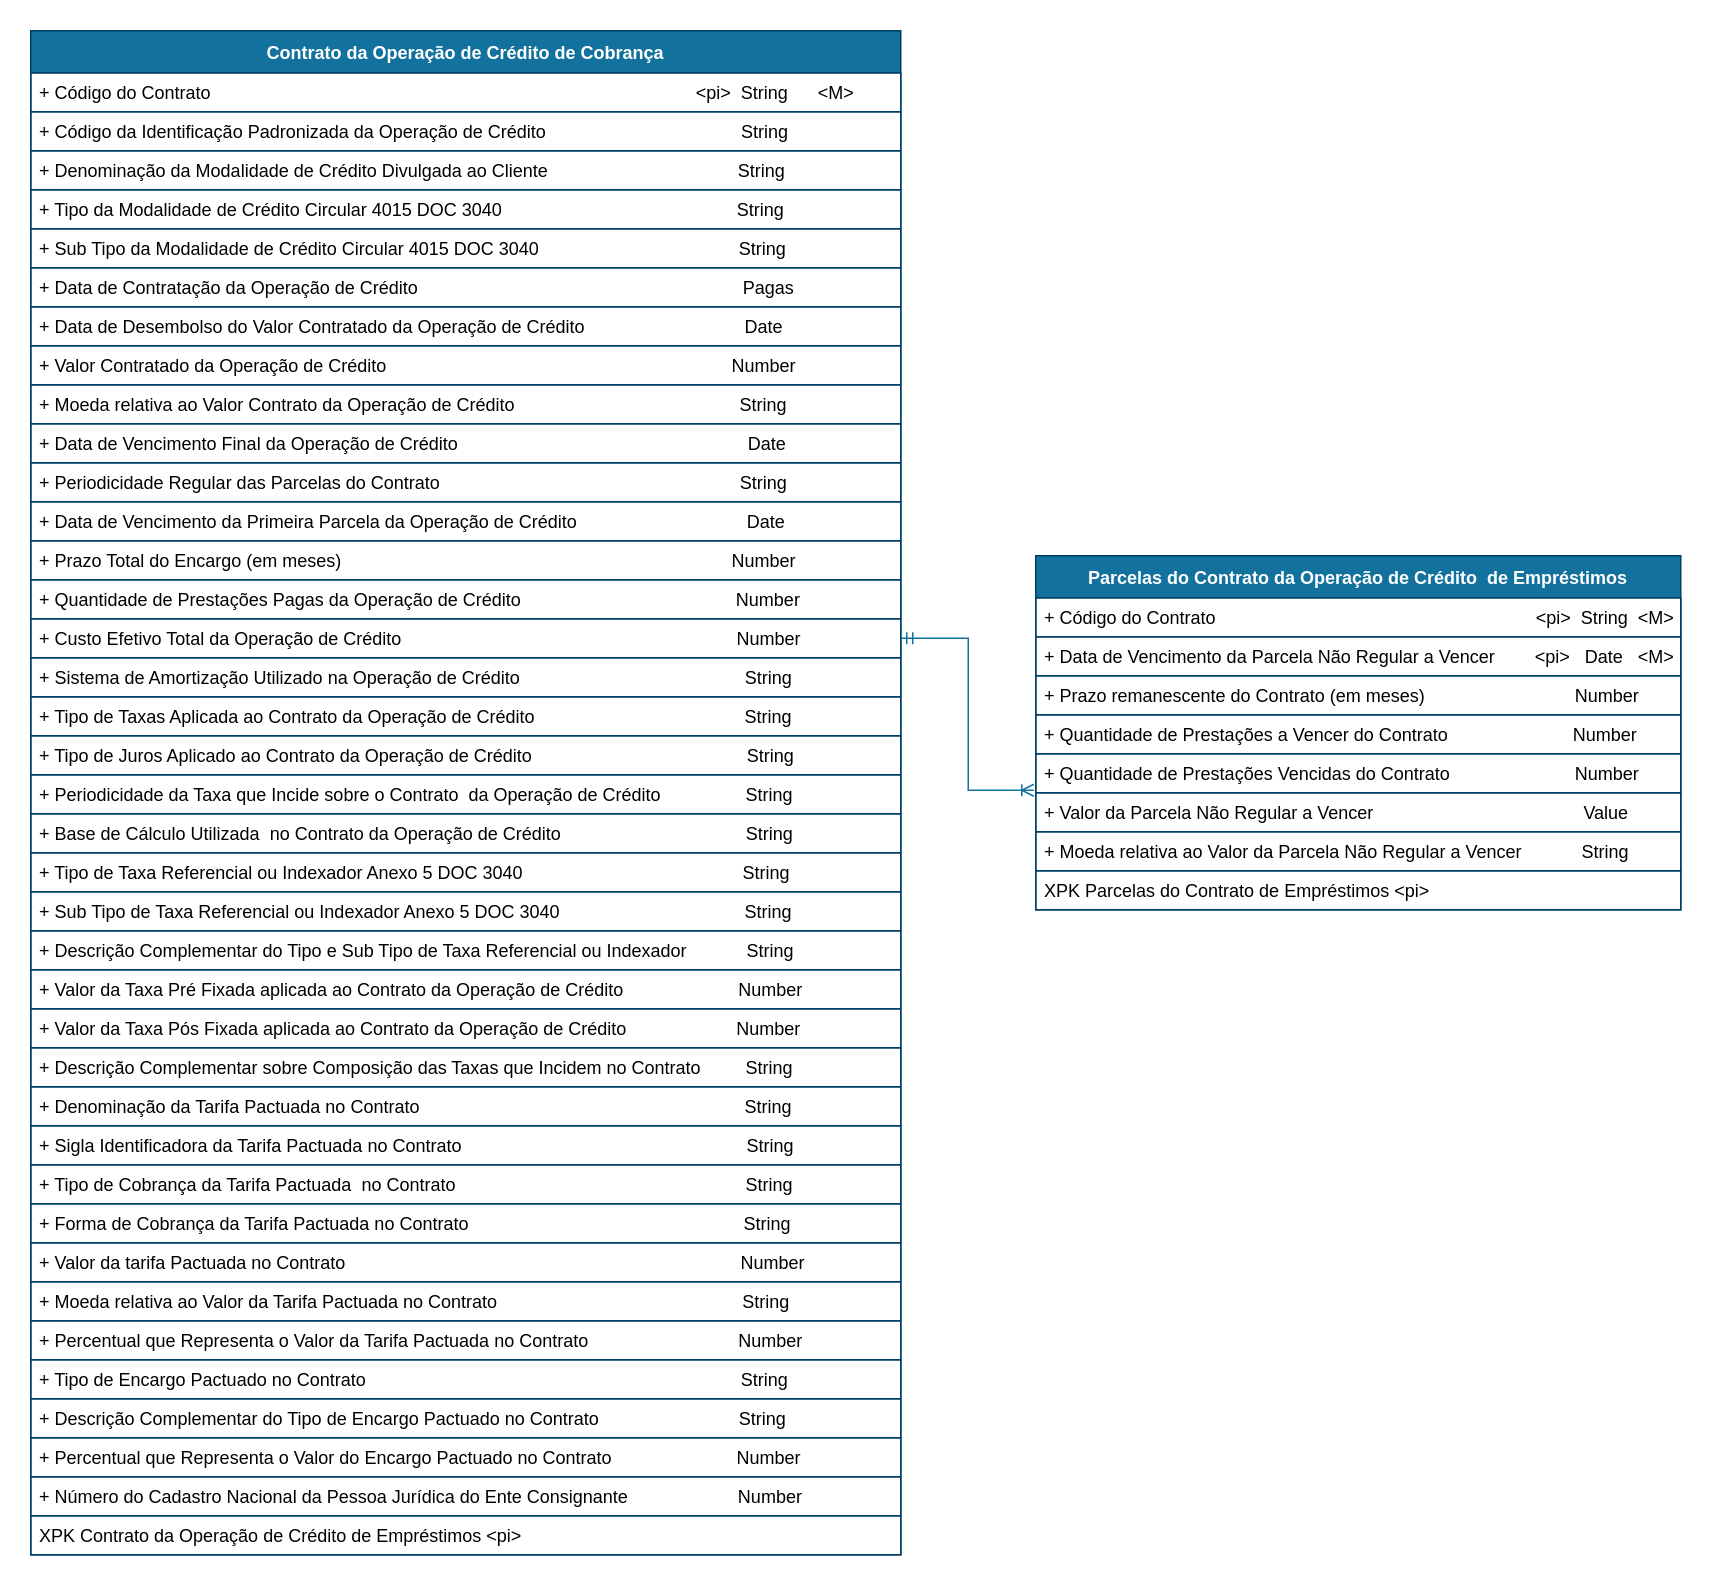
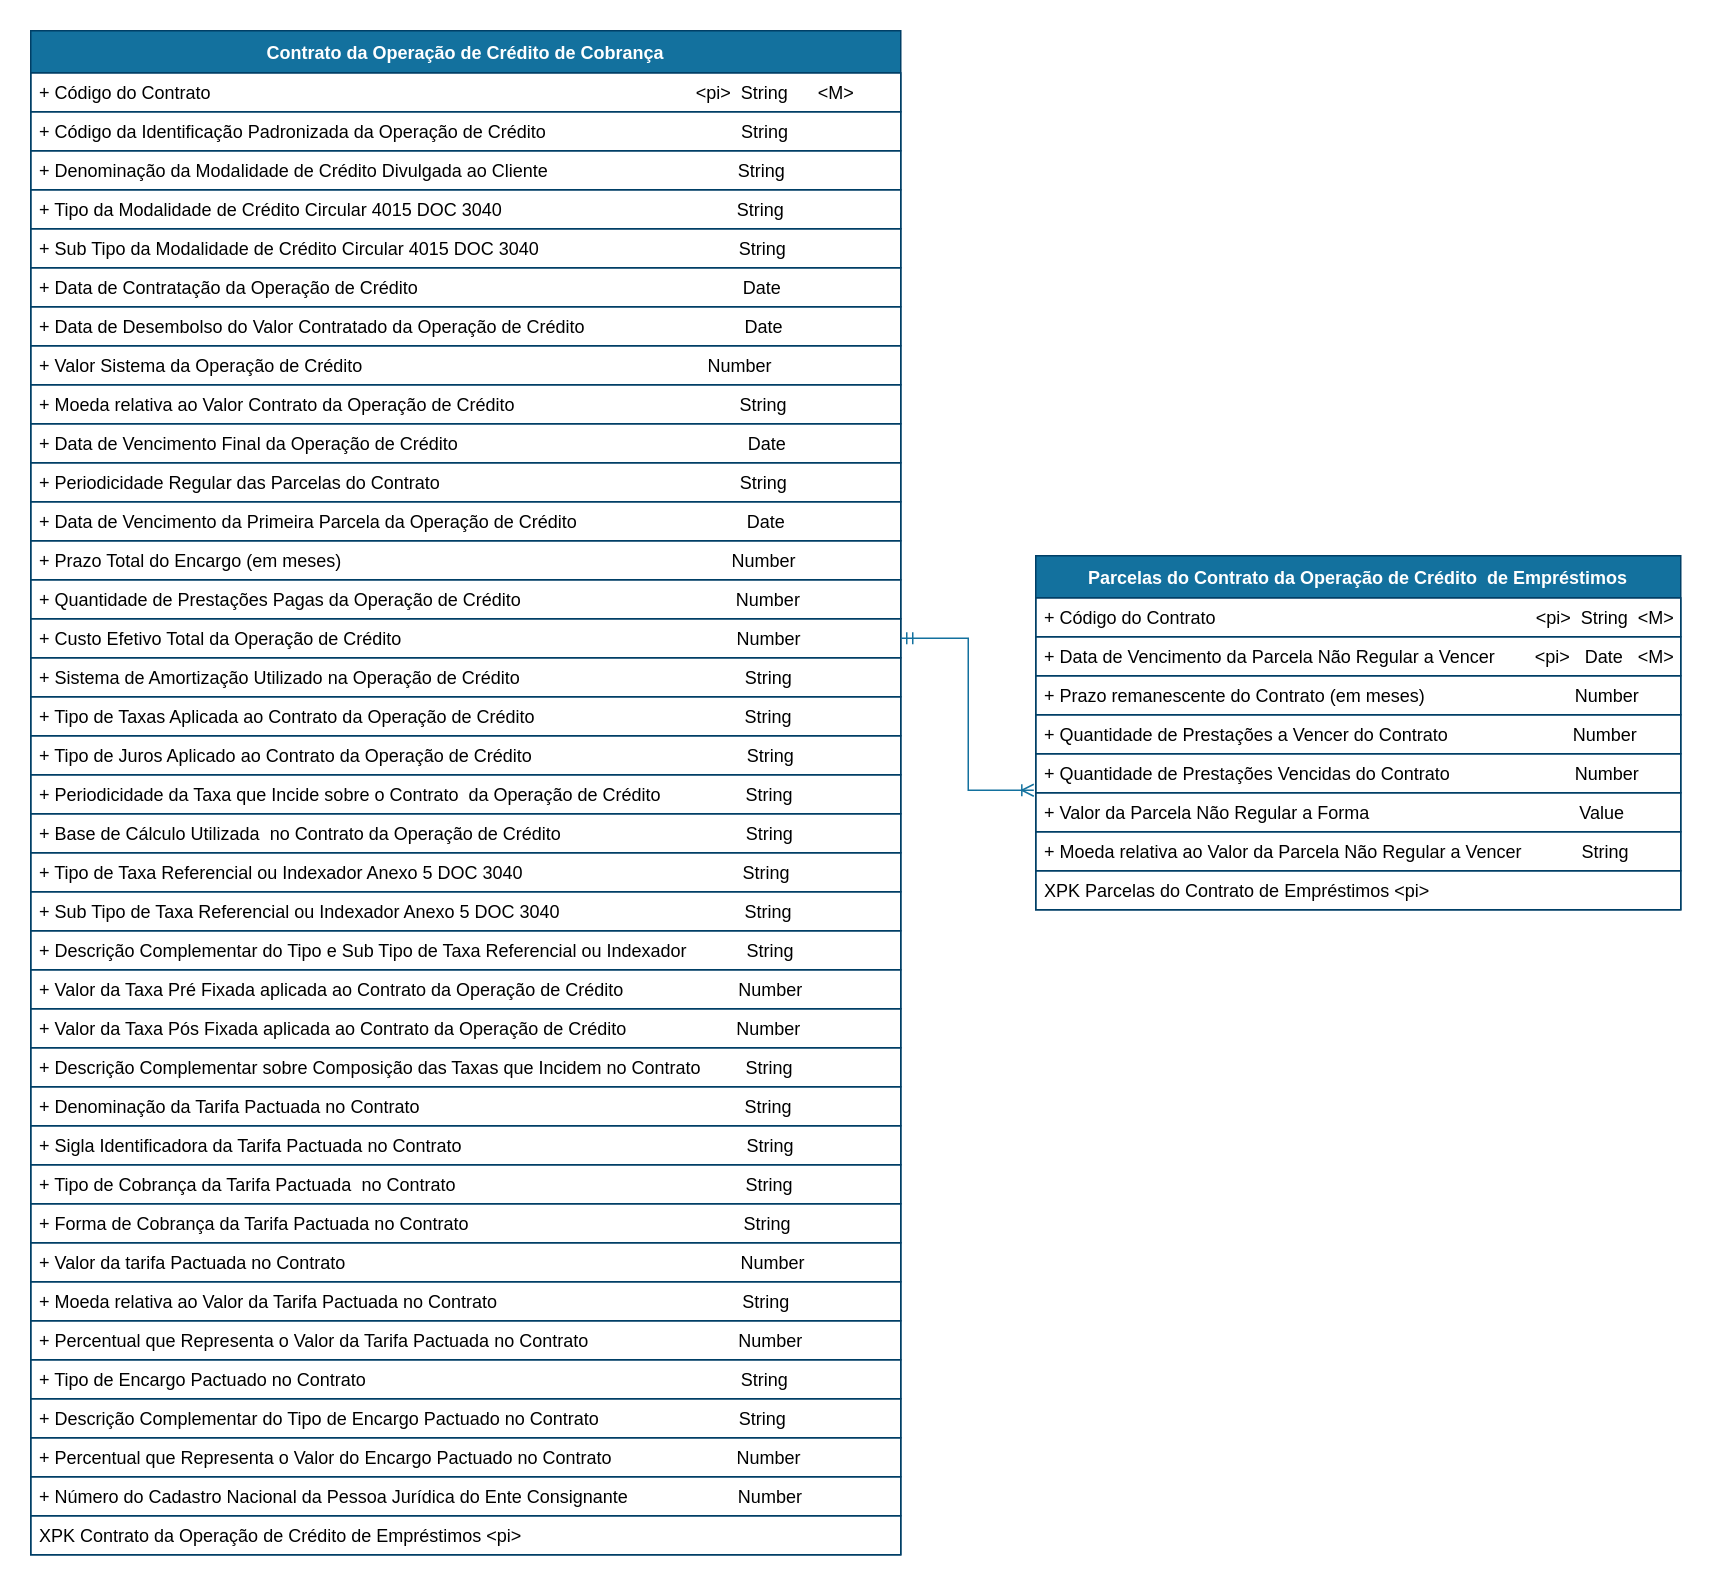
(520, 288) -> (515, 288)
(525, 366) -> (508, 366)
(1403, 813) -> (1398, 813)
